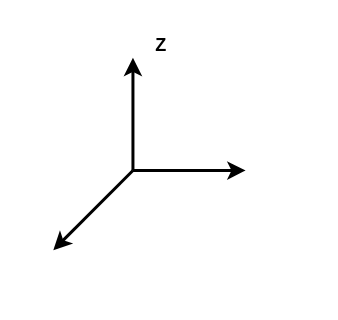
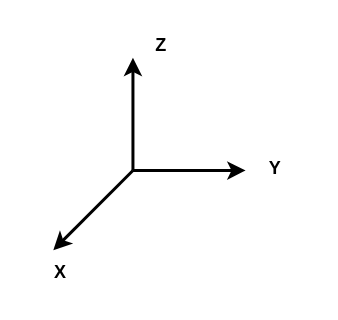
none -> (275, 169)
none -> (61, 272)
